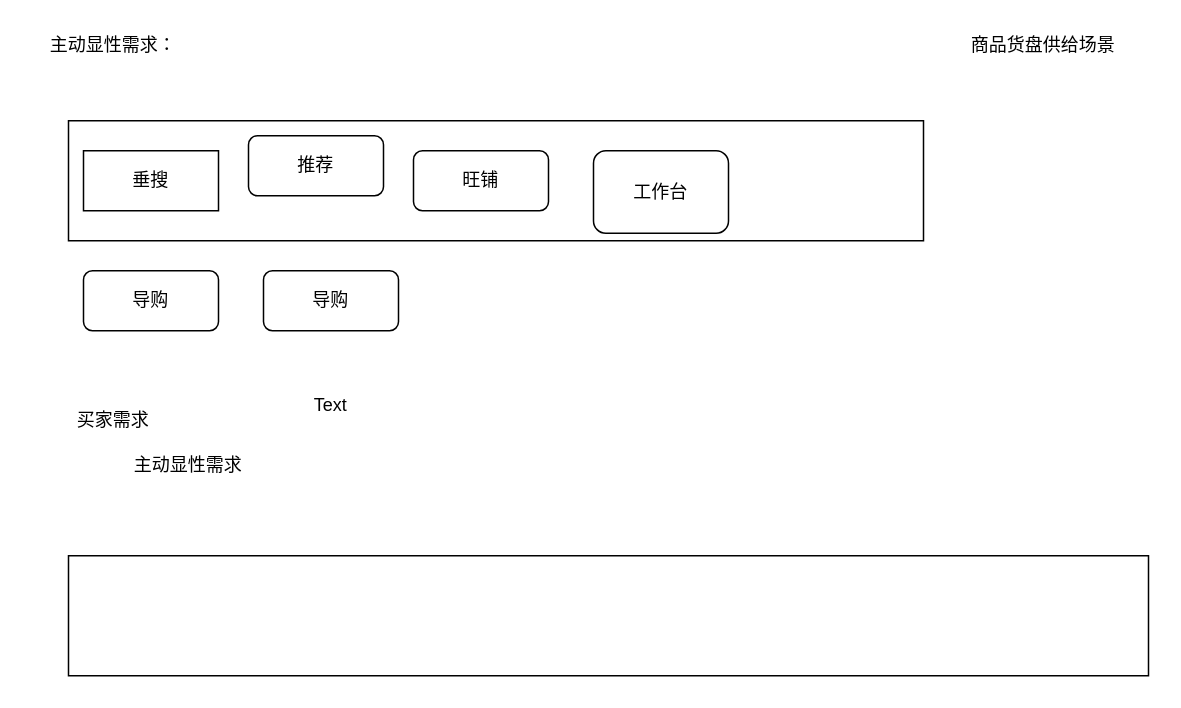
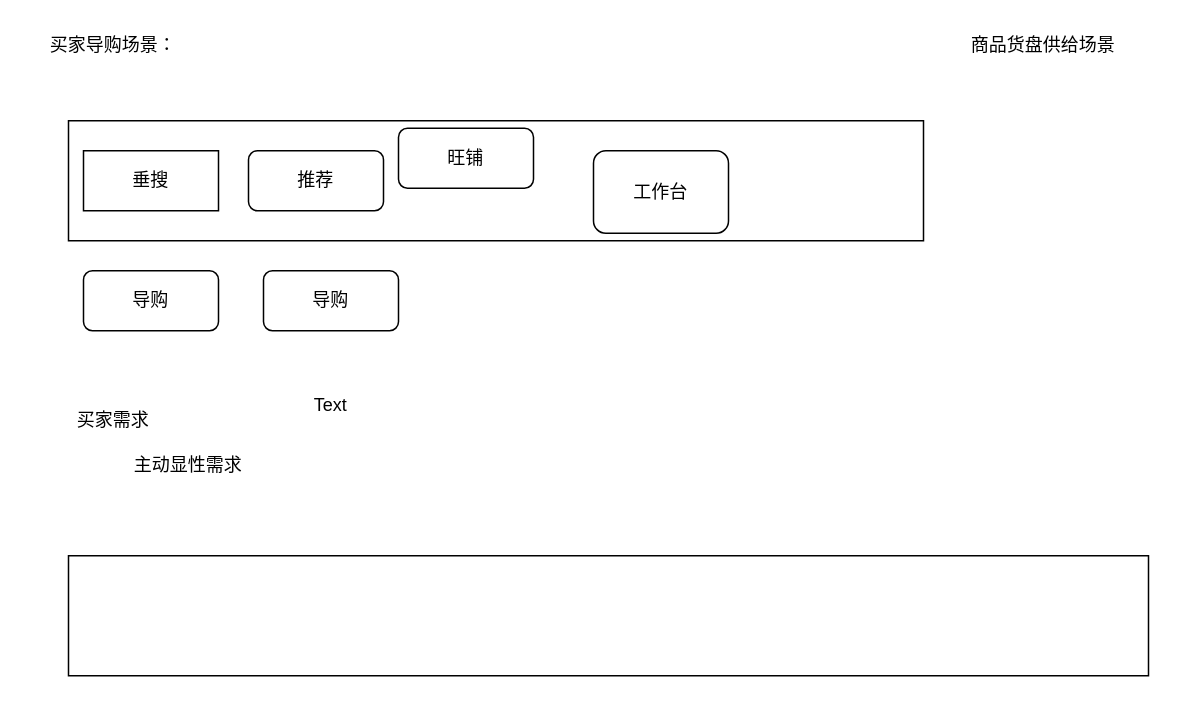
(113, 46) -> (113, 46)
(316, 166) -> (316, 181)
(481, 181) -> (466, 158)
